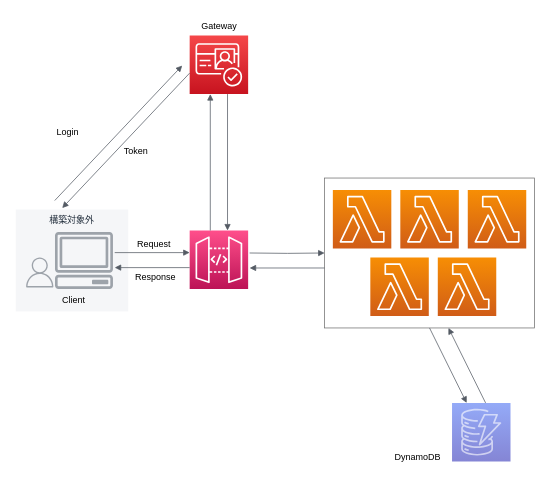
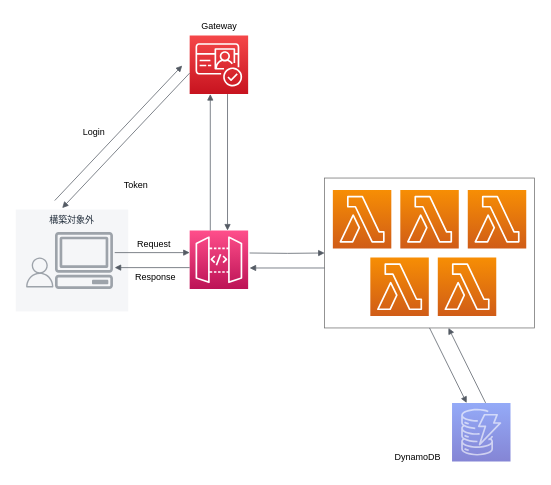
(67, 132) -> (93, 132)
(135, 152) -> (135, 186)
(73, 300) -> none
